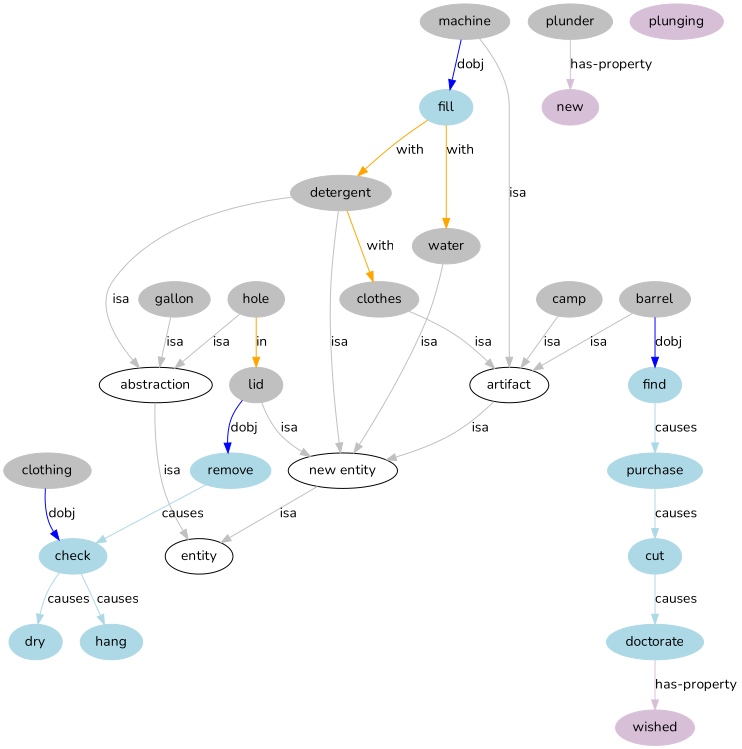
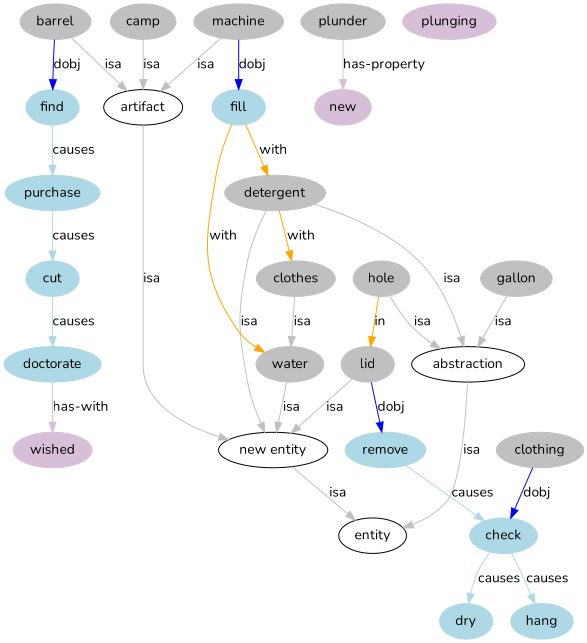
(451, 332) -> (293, 317)
(696, 685) -> (81, 407)
